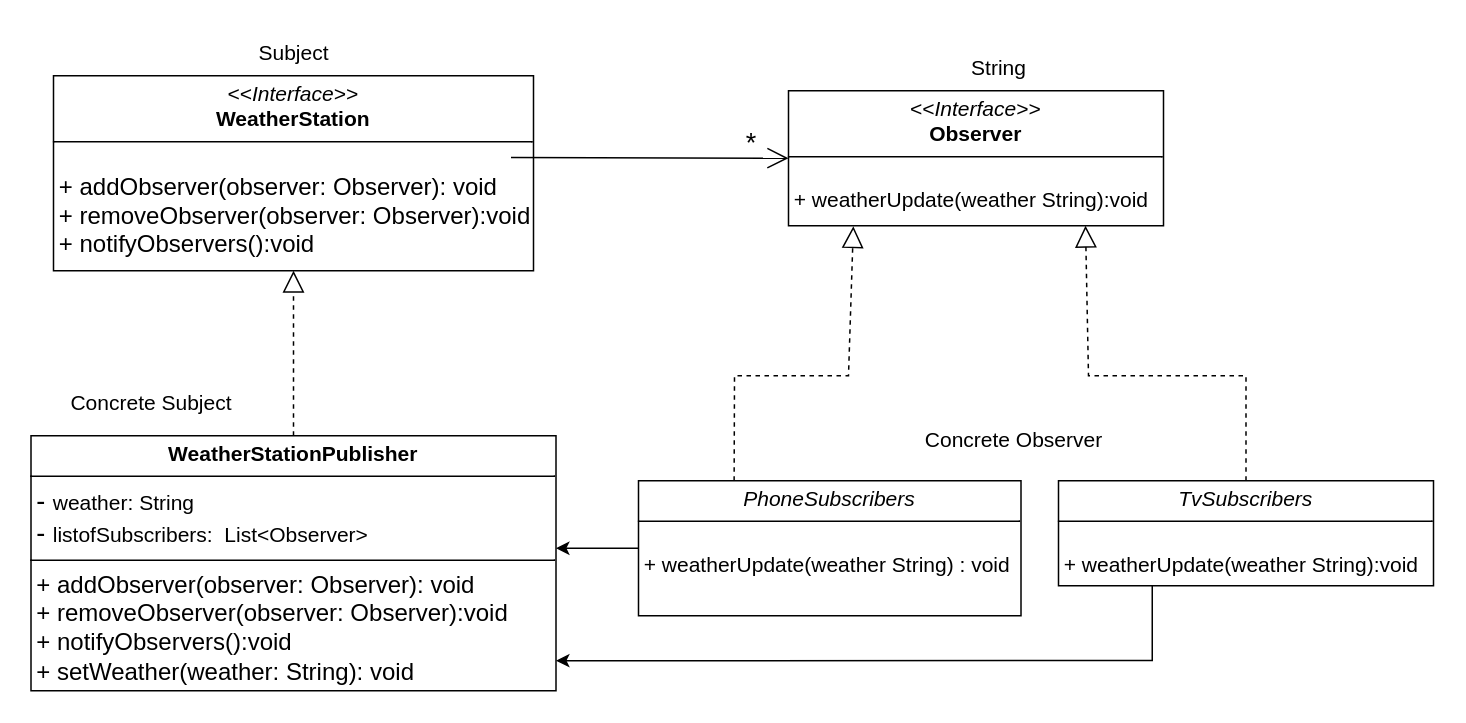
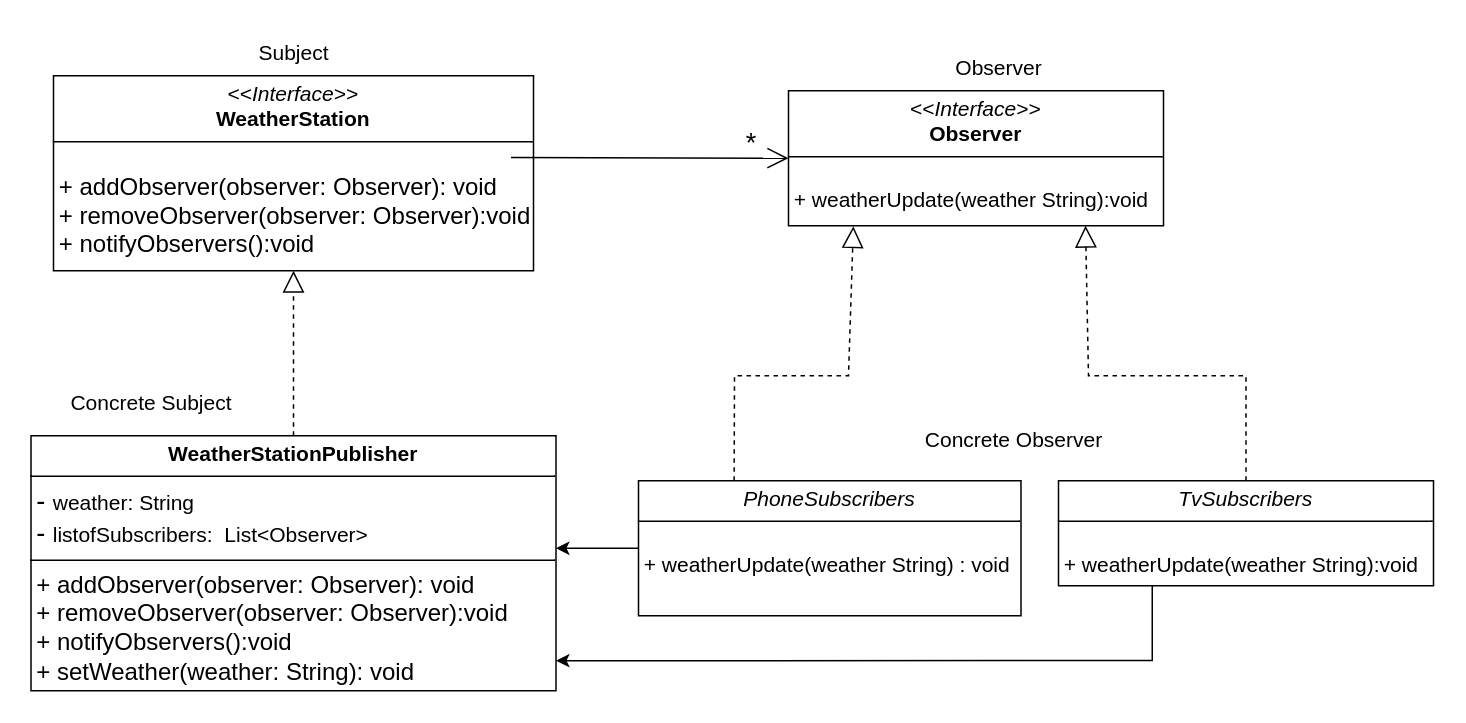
(999, 68) -> (999, 68)
